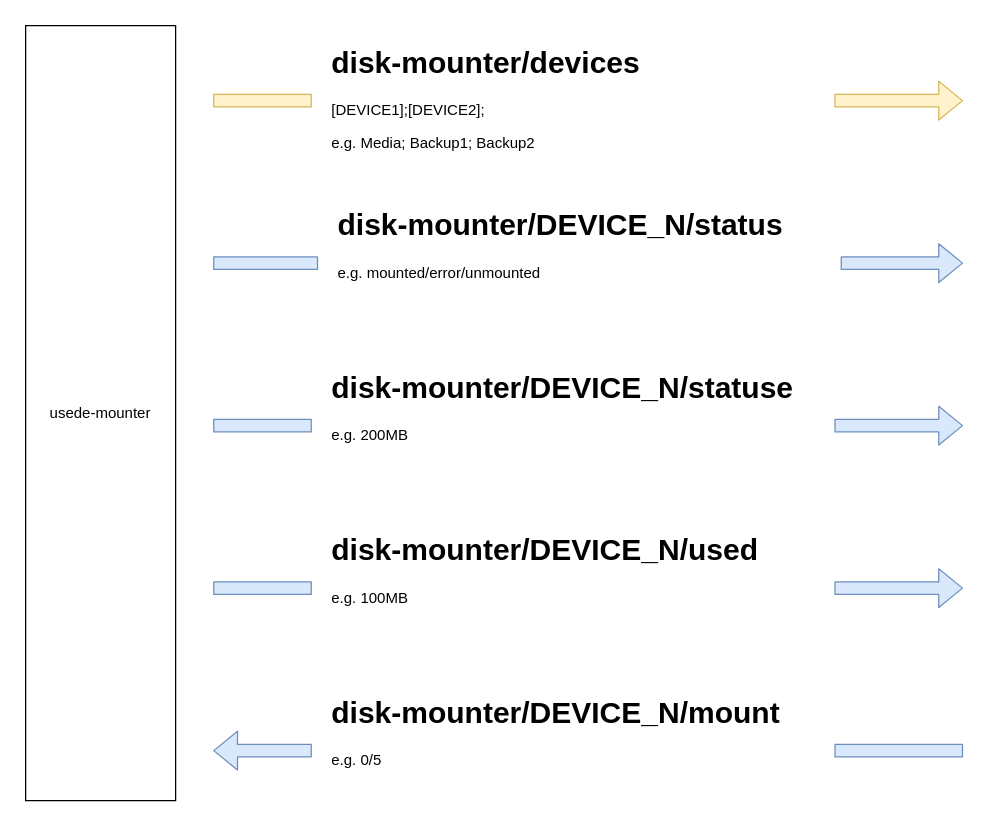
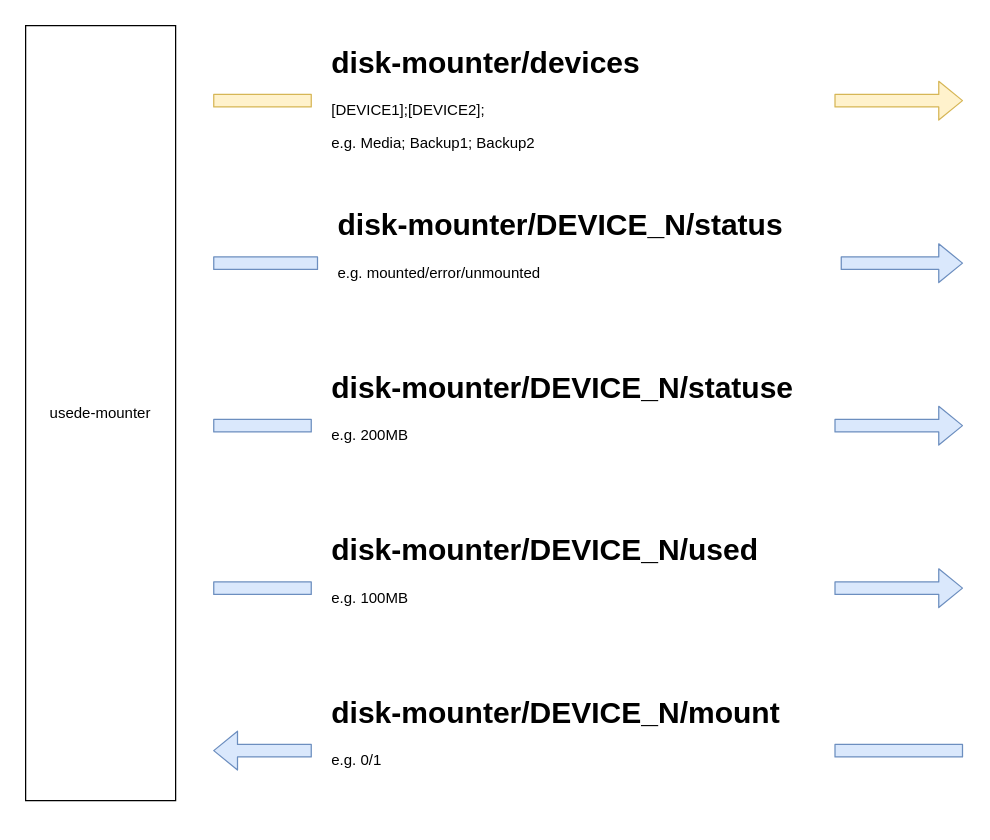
(443, 694) -> (443, 694)
